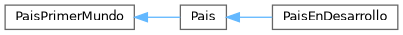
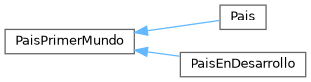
(256, 17) -> (164, 54)
